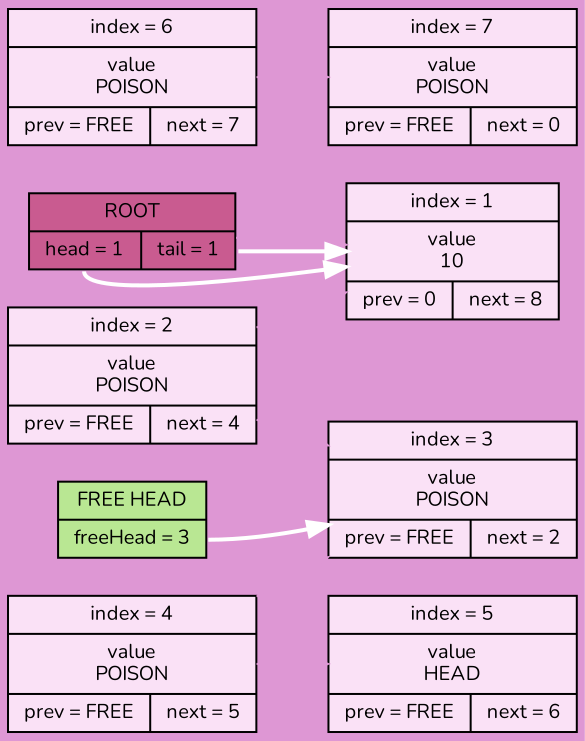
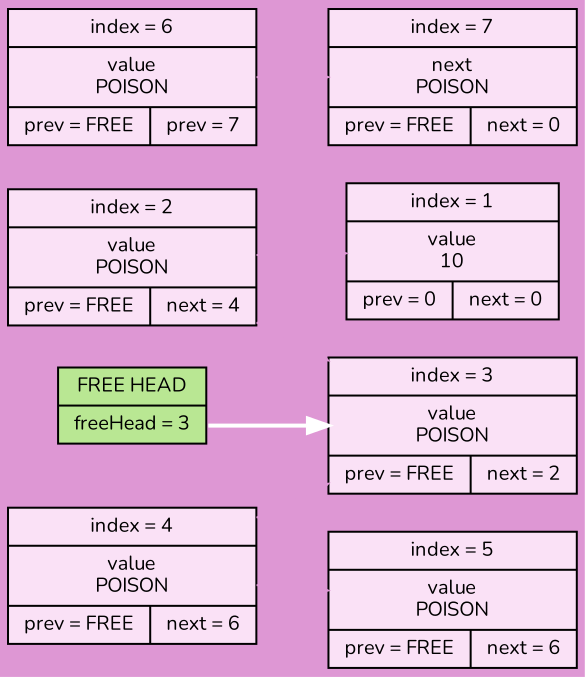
(453, 65) -> (453, 65)
(203, 125) -> (203, 125)
(132, 231) -> none
(506, 299) -> (506, 299)
(453, 674) -> (453, 610)
(203, 712) -> (203, 624)
